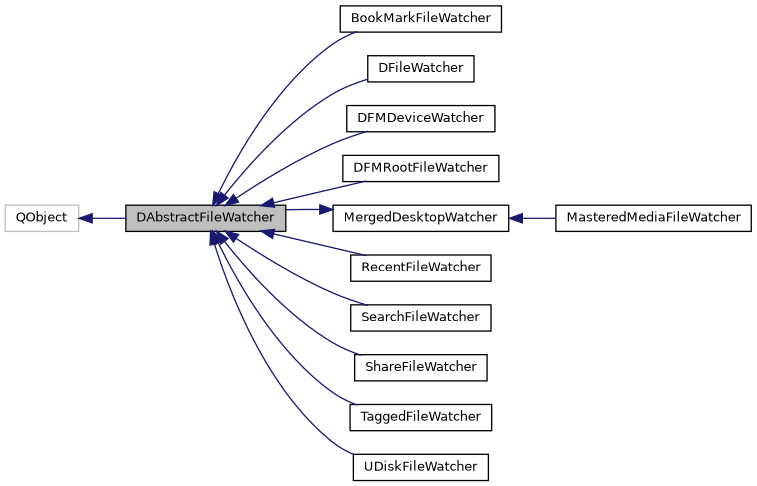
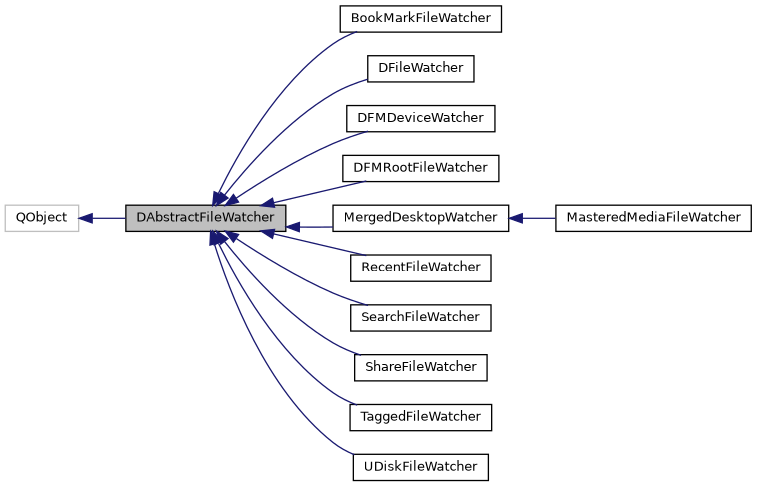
(303, 209) -> (316, 227)
